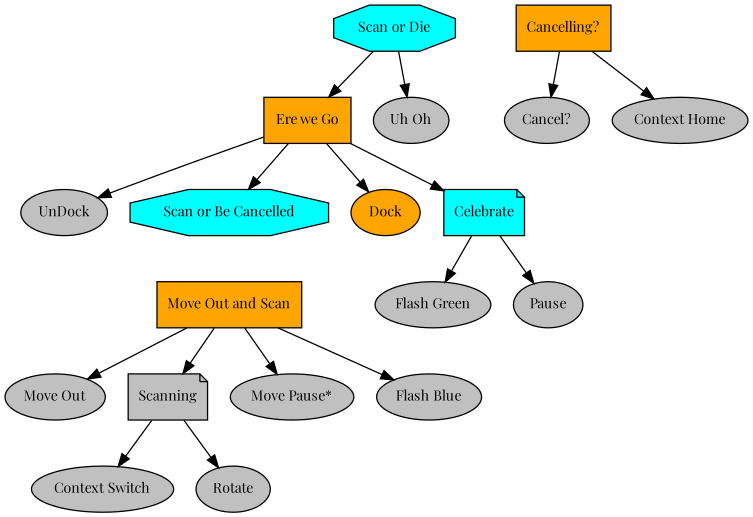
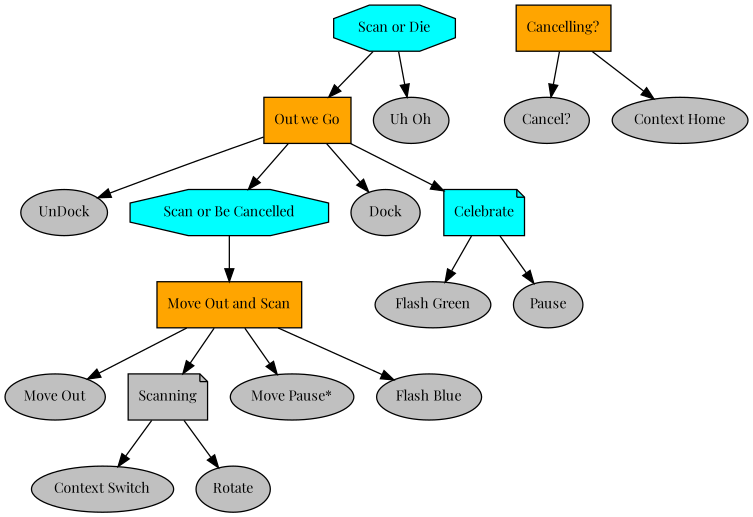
(307, 120) -> (307, 120)
(386, 213) -> (386, 213)
none -> (229, 252)
